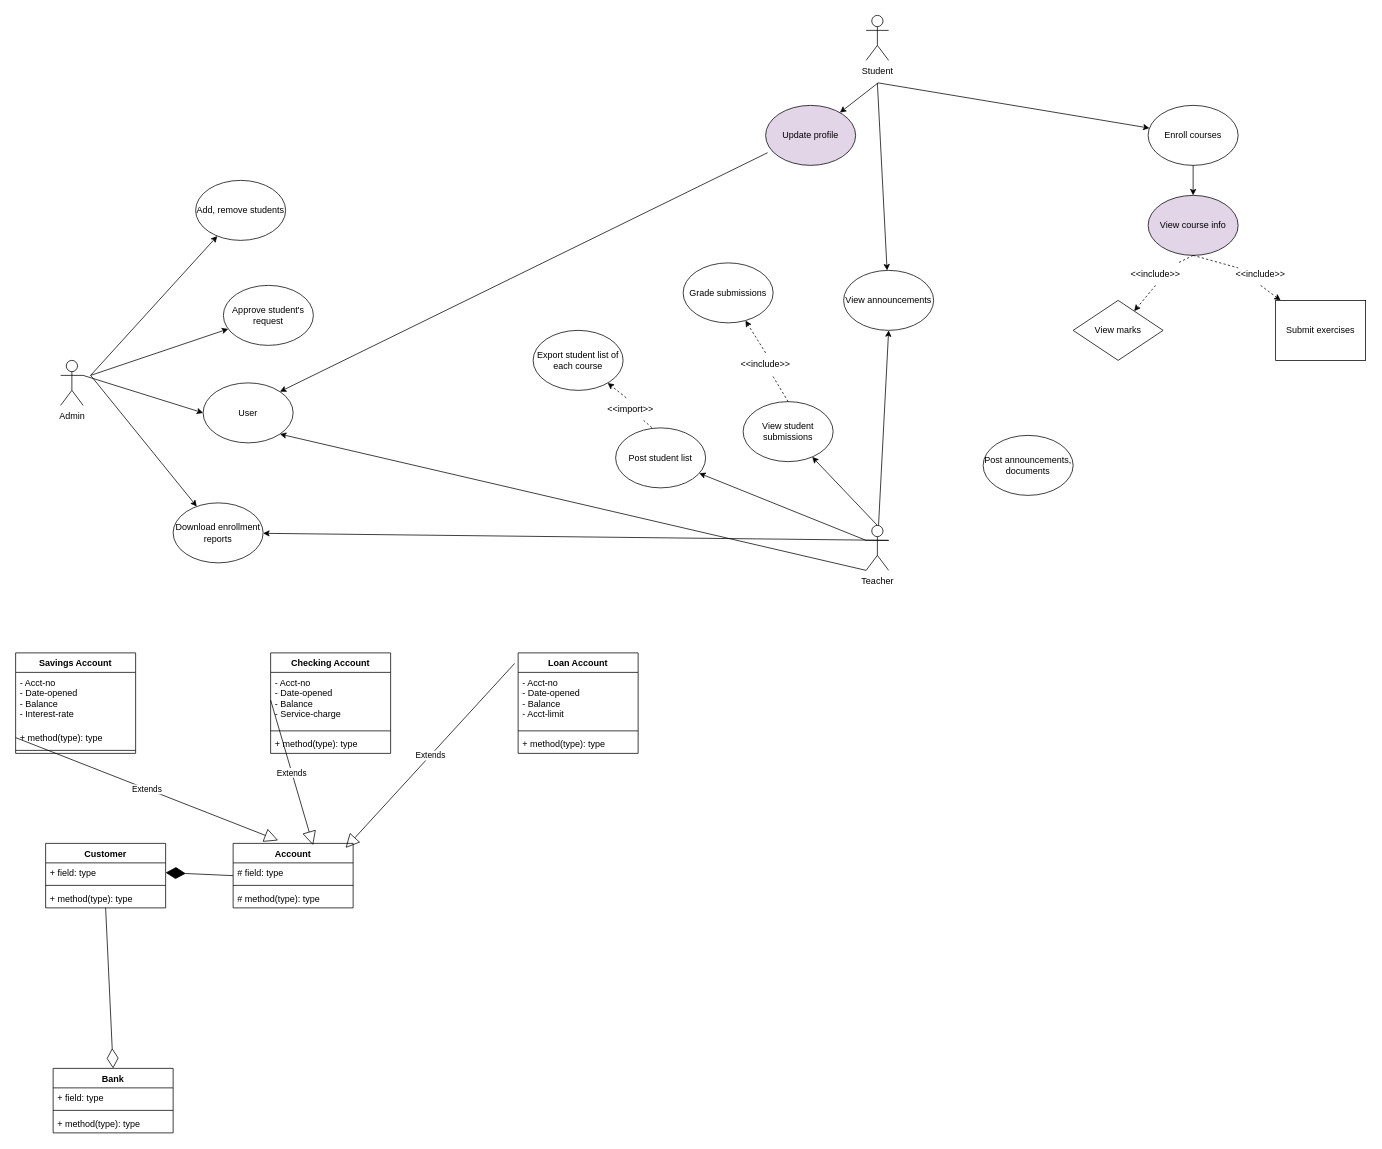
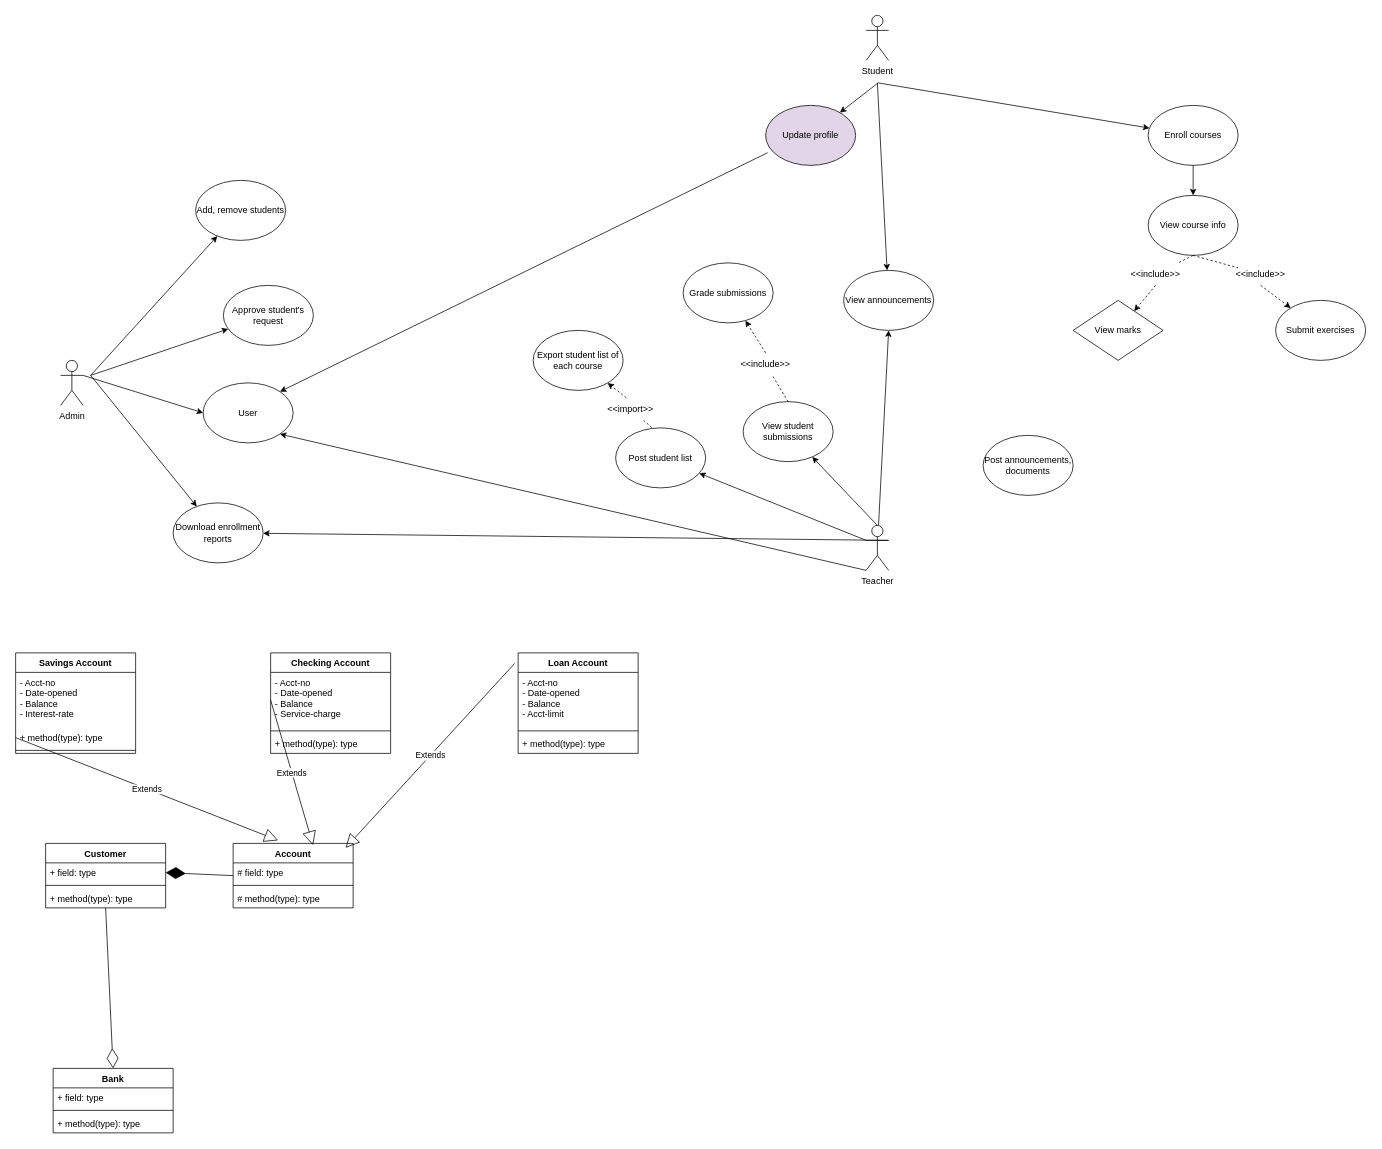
(1193, 225) -> (1193, 225)
(1320, 330) -> (1320, 330)
